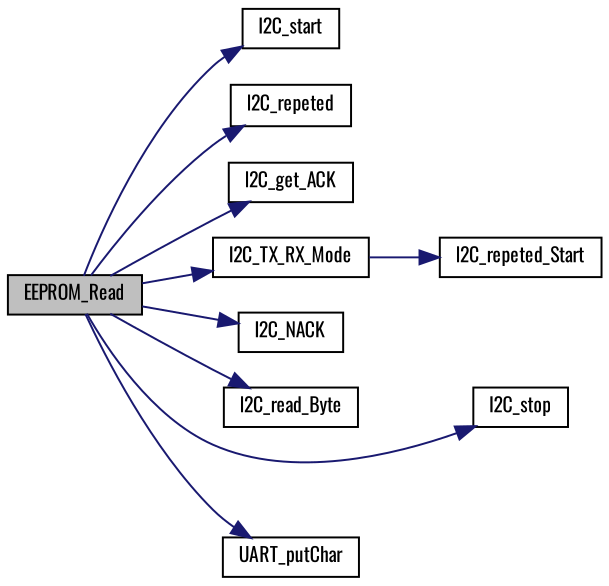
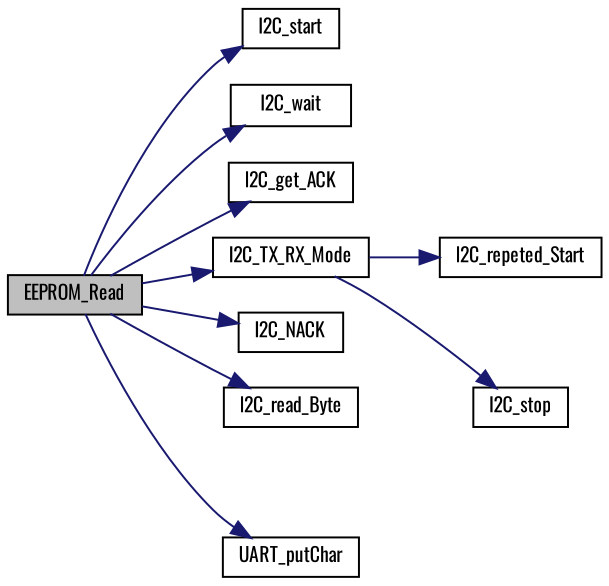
(291, 106) -> (291, 106)
(244, 455) -> (410, 322)
